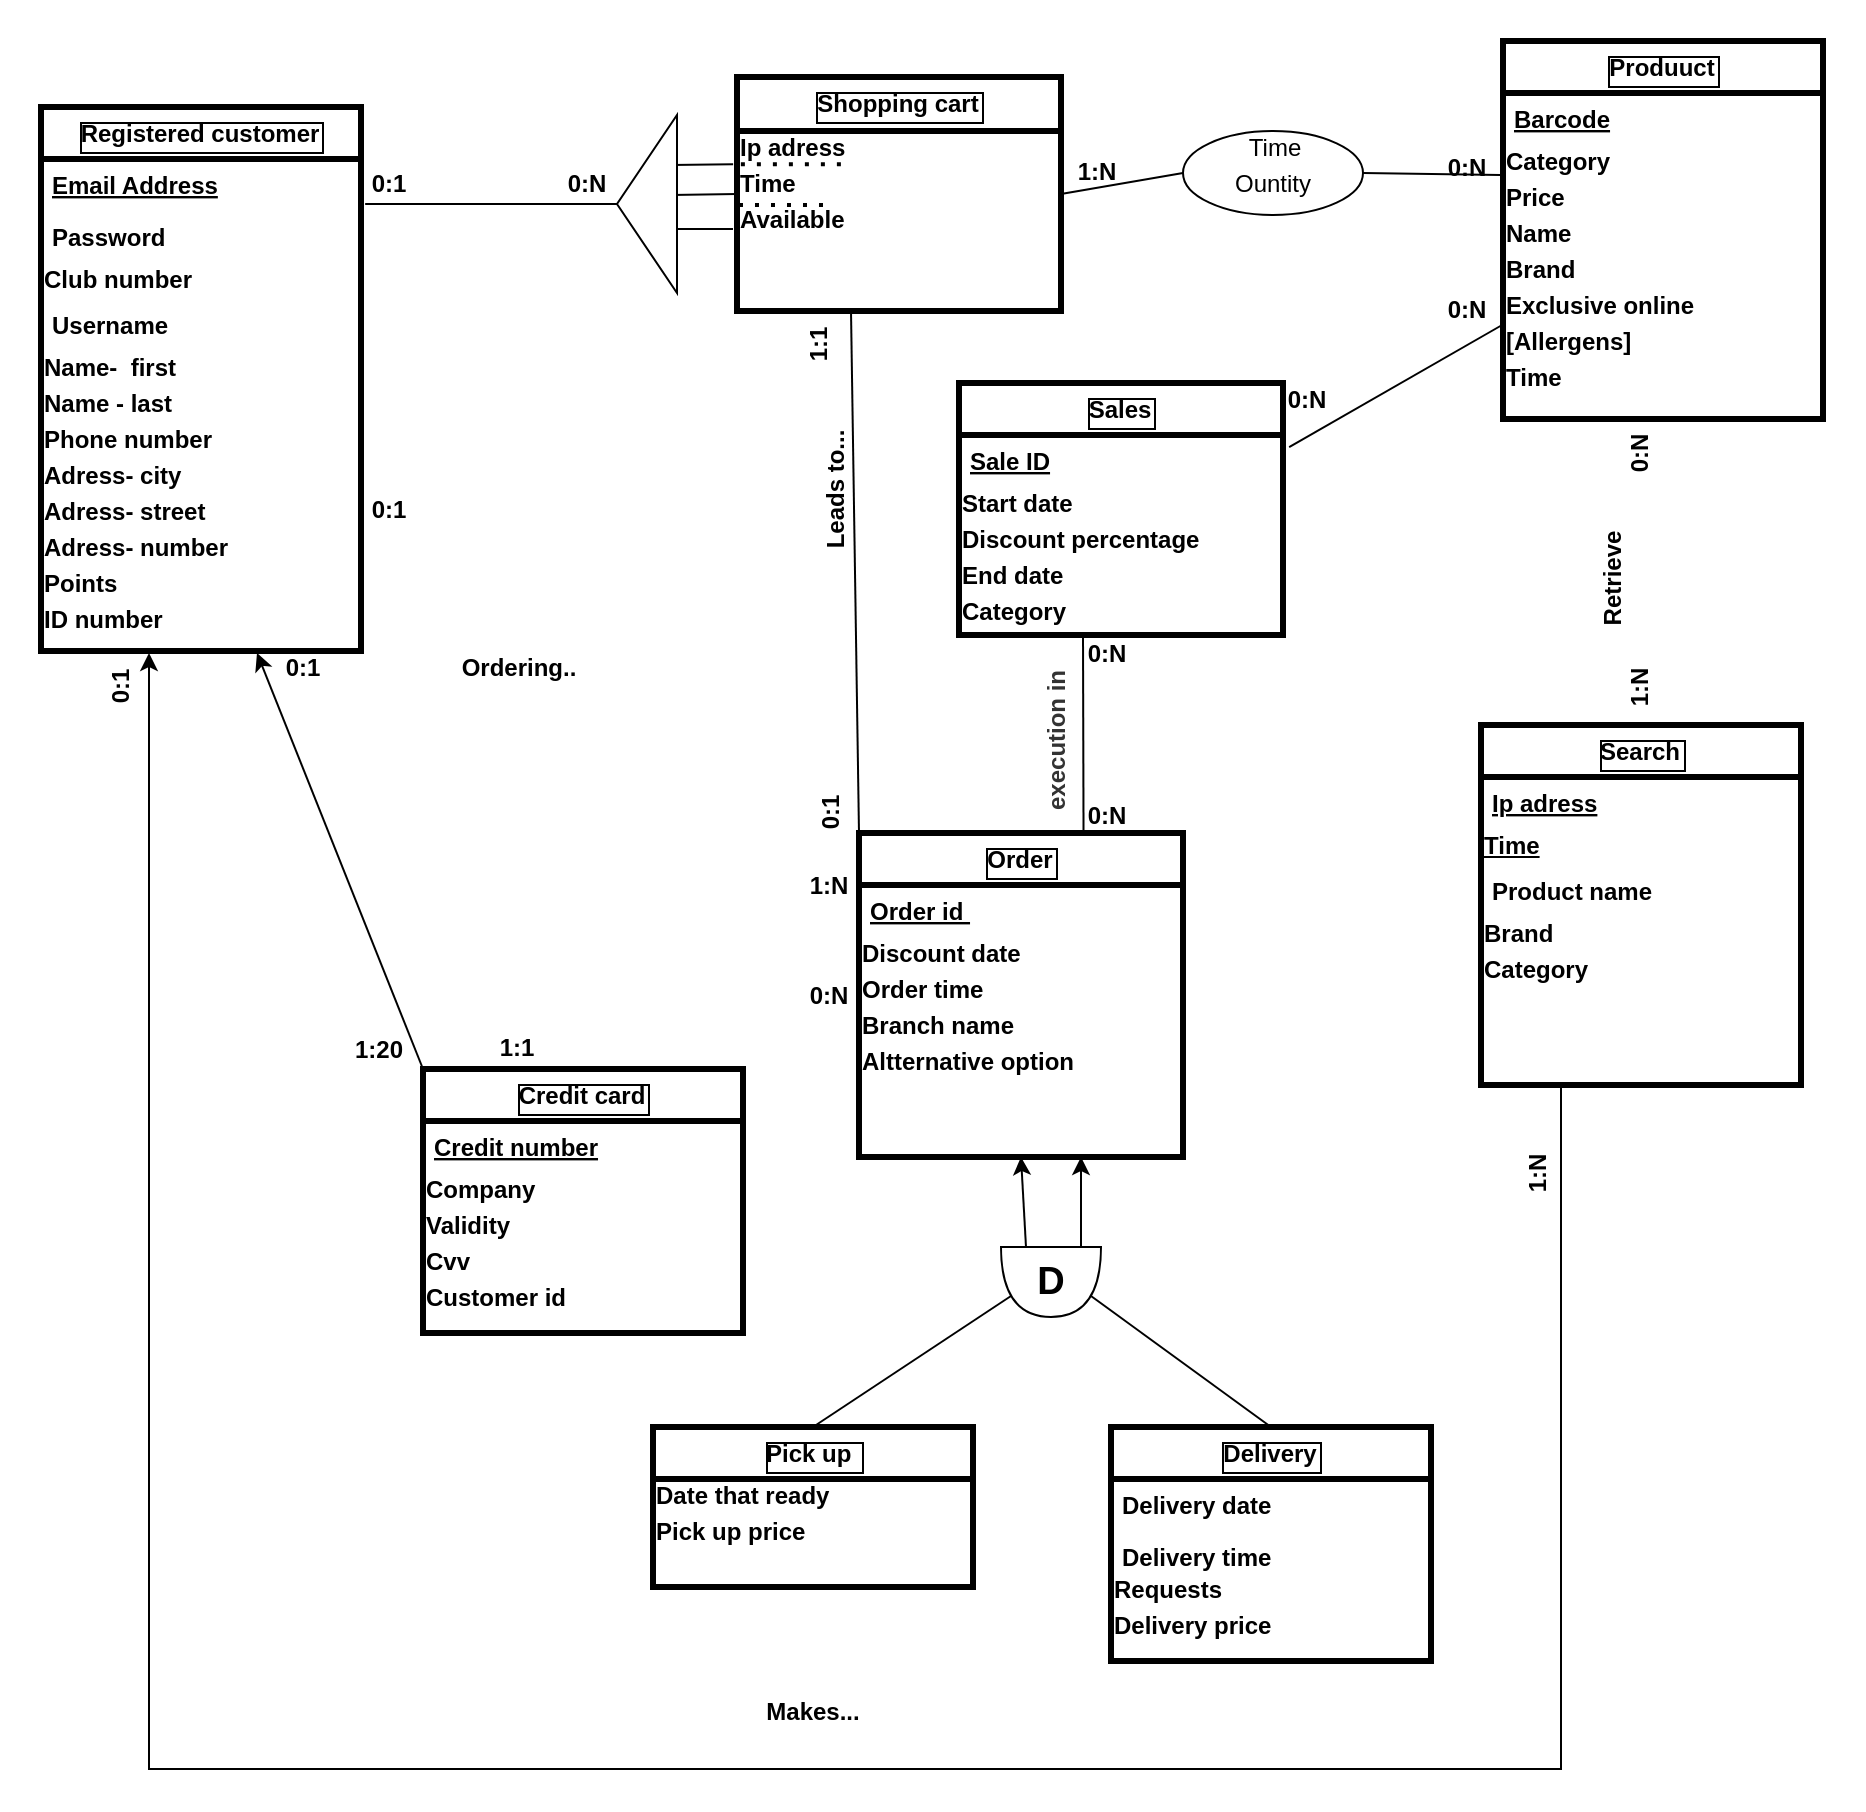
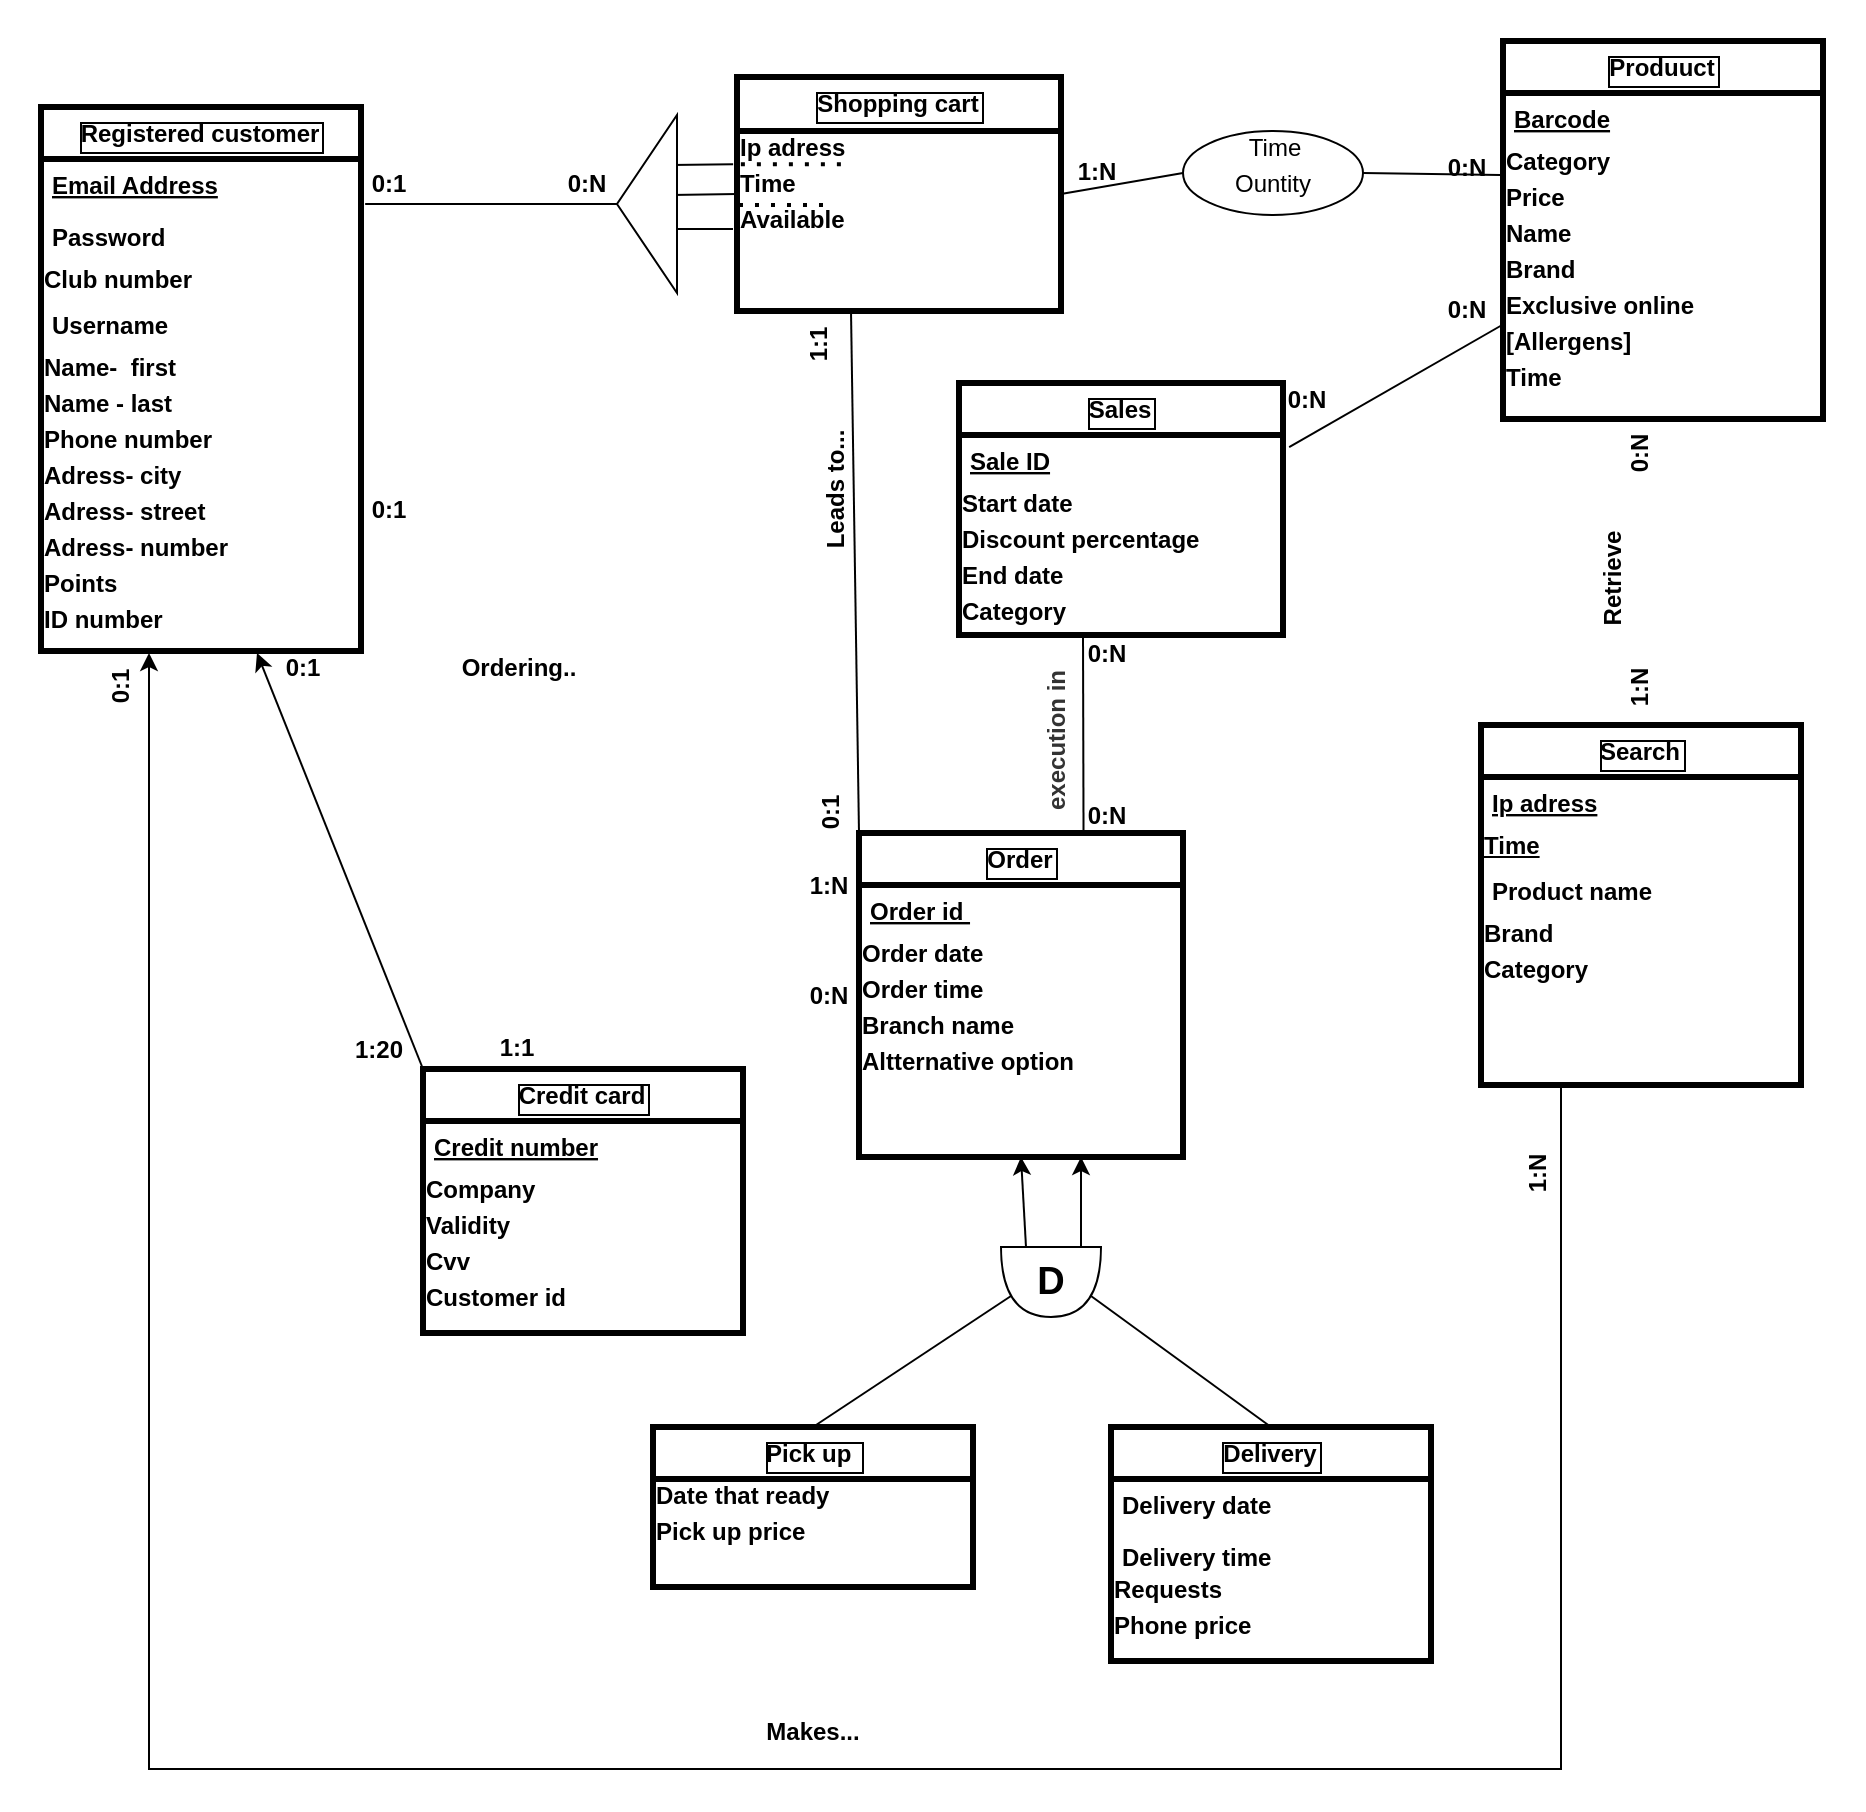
(944, 955) -> (927, 955)
(1197, 1627) -> (1183, 1627)
(812, 1713) -> (812, 1733)
